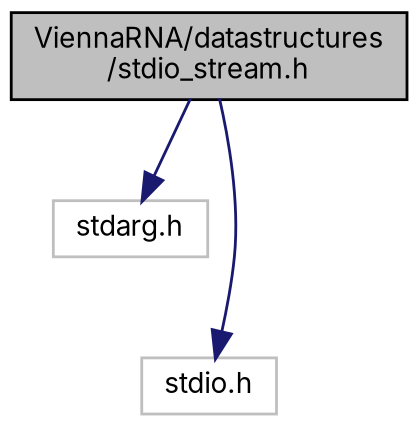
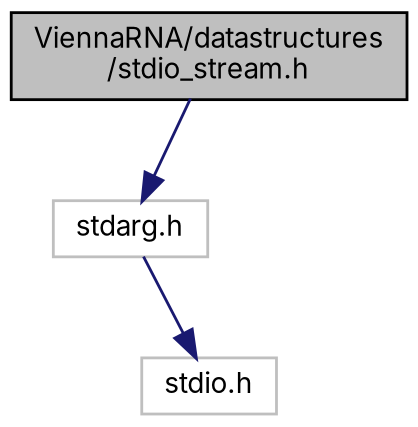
(236, 215) -> (163, 295)
